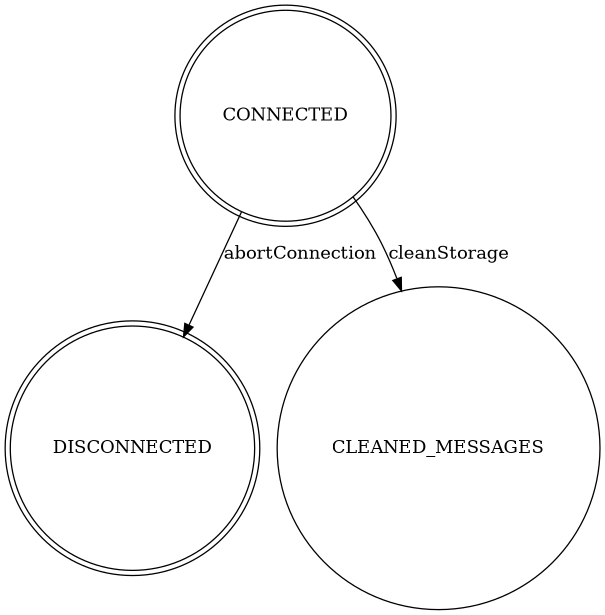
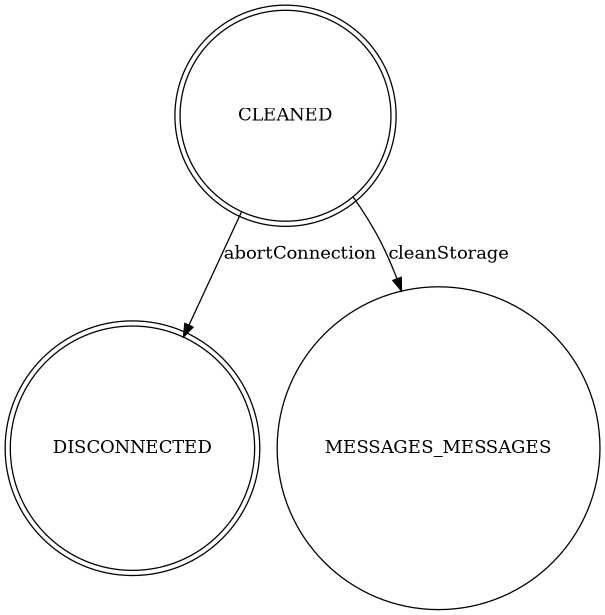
(286, 116) -> (286, 116)
(439, 448) -> (439, 448)
